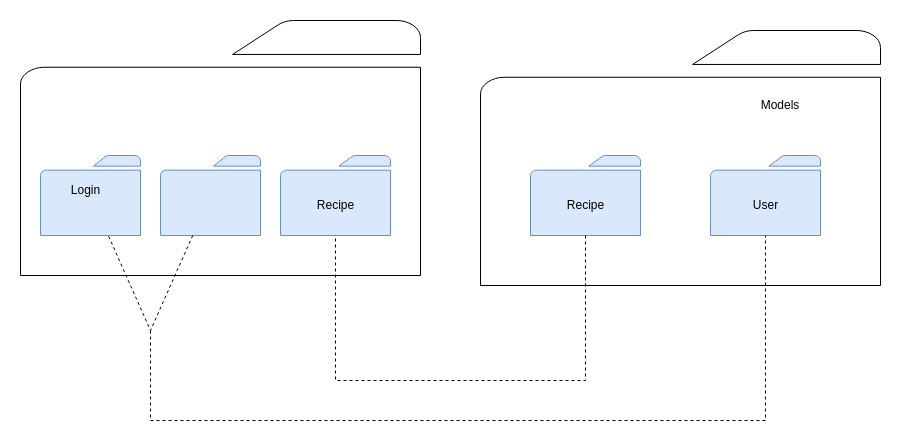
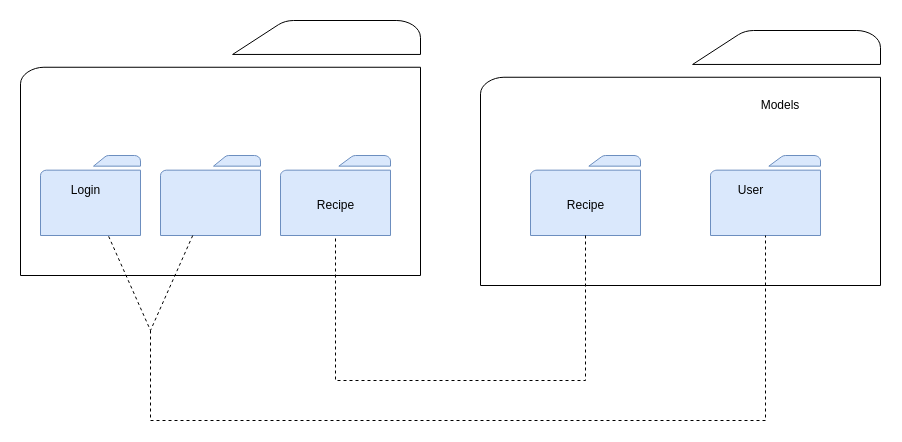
(766, 206) -> (751, 191)
